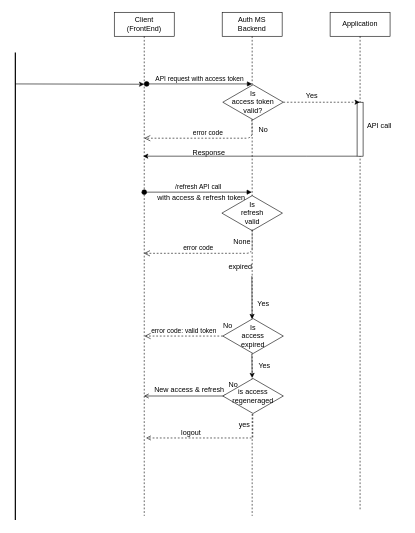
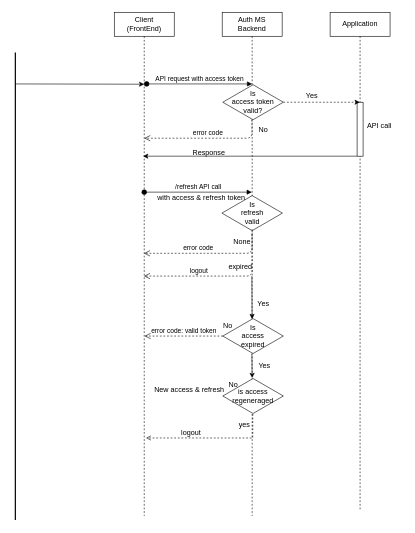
none -> (198, 276)
(148, 396) -> none
